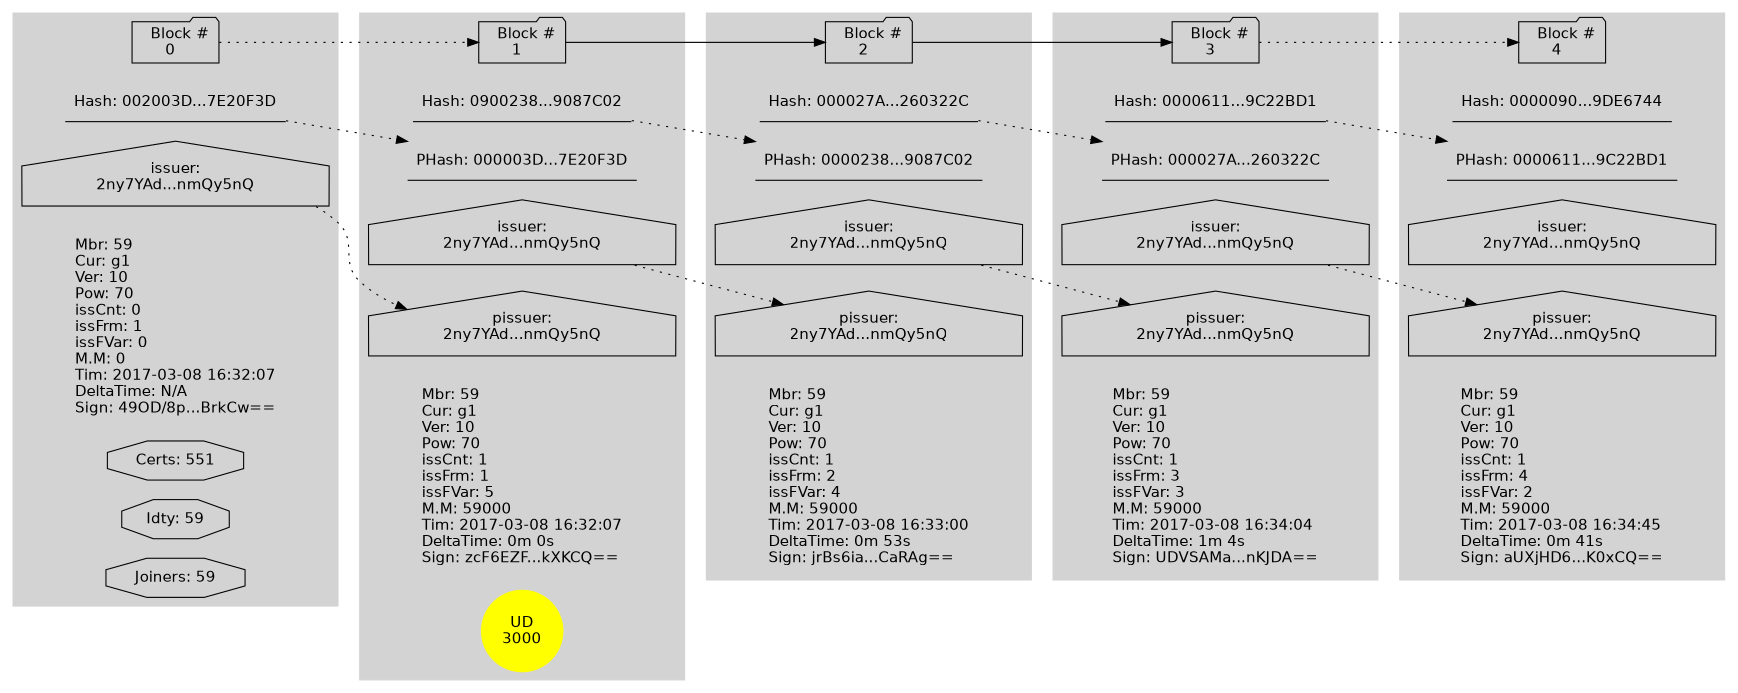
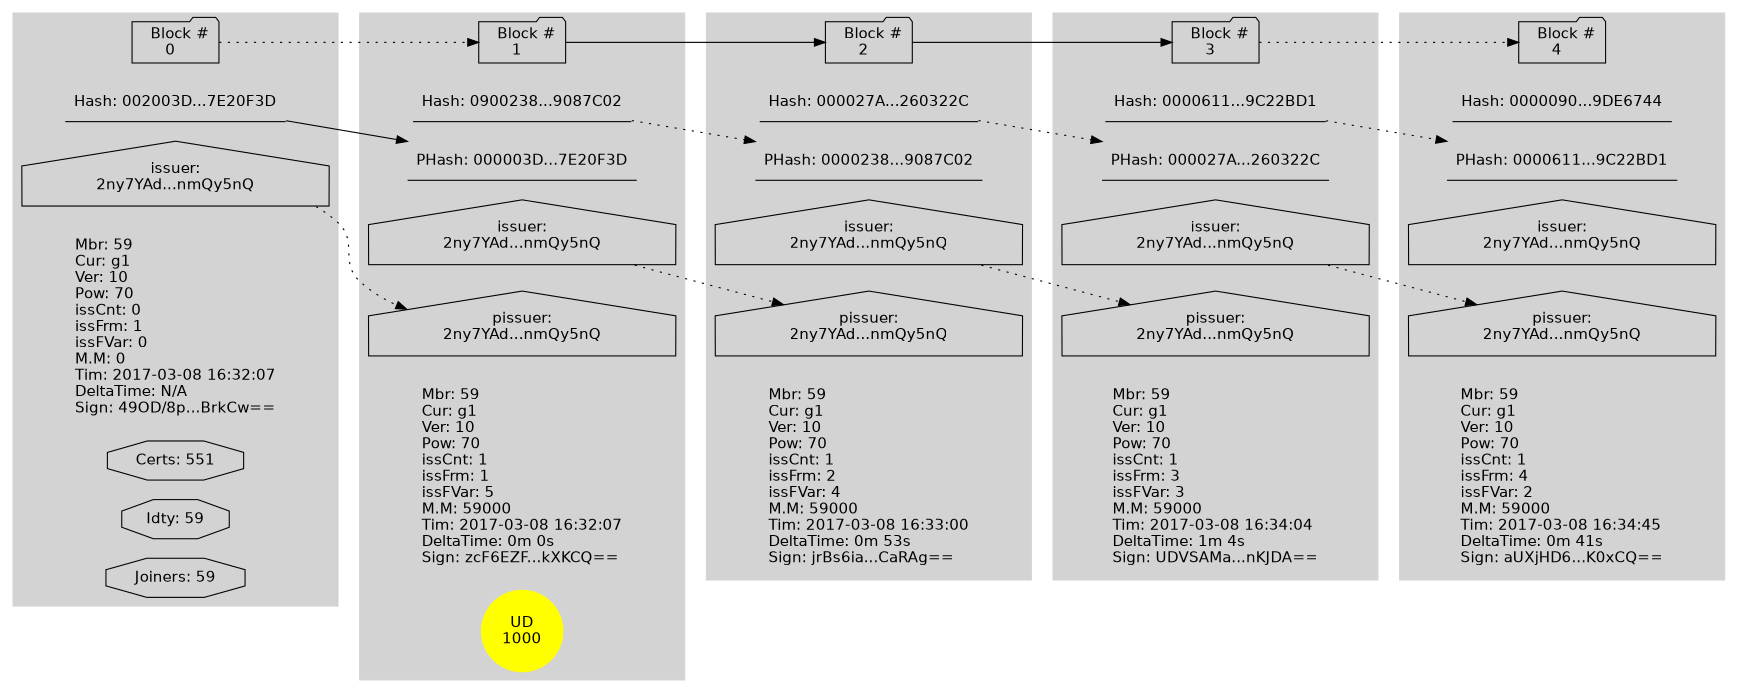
(347, 131) -> (347, 131)
(522, 631) -> (522, 631)
